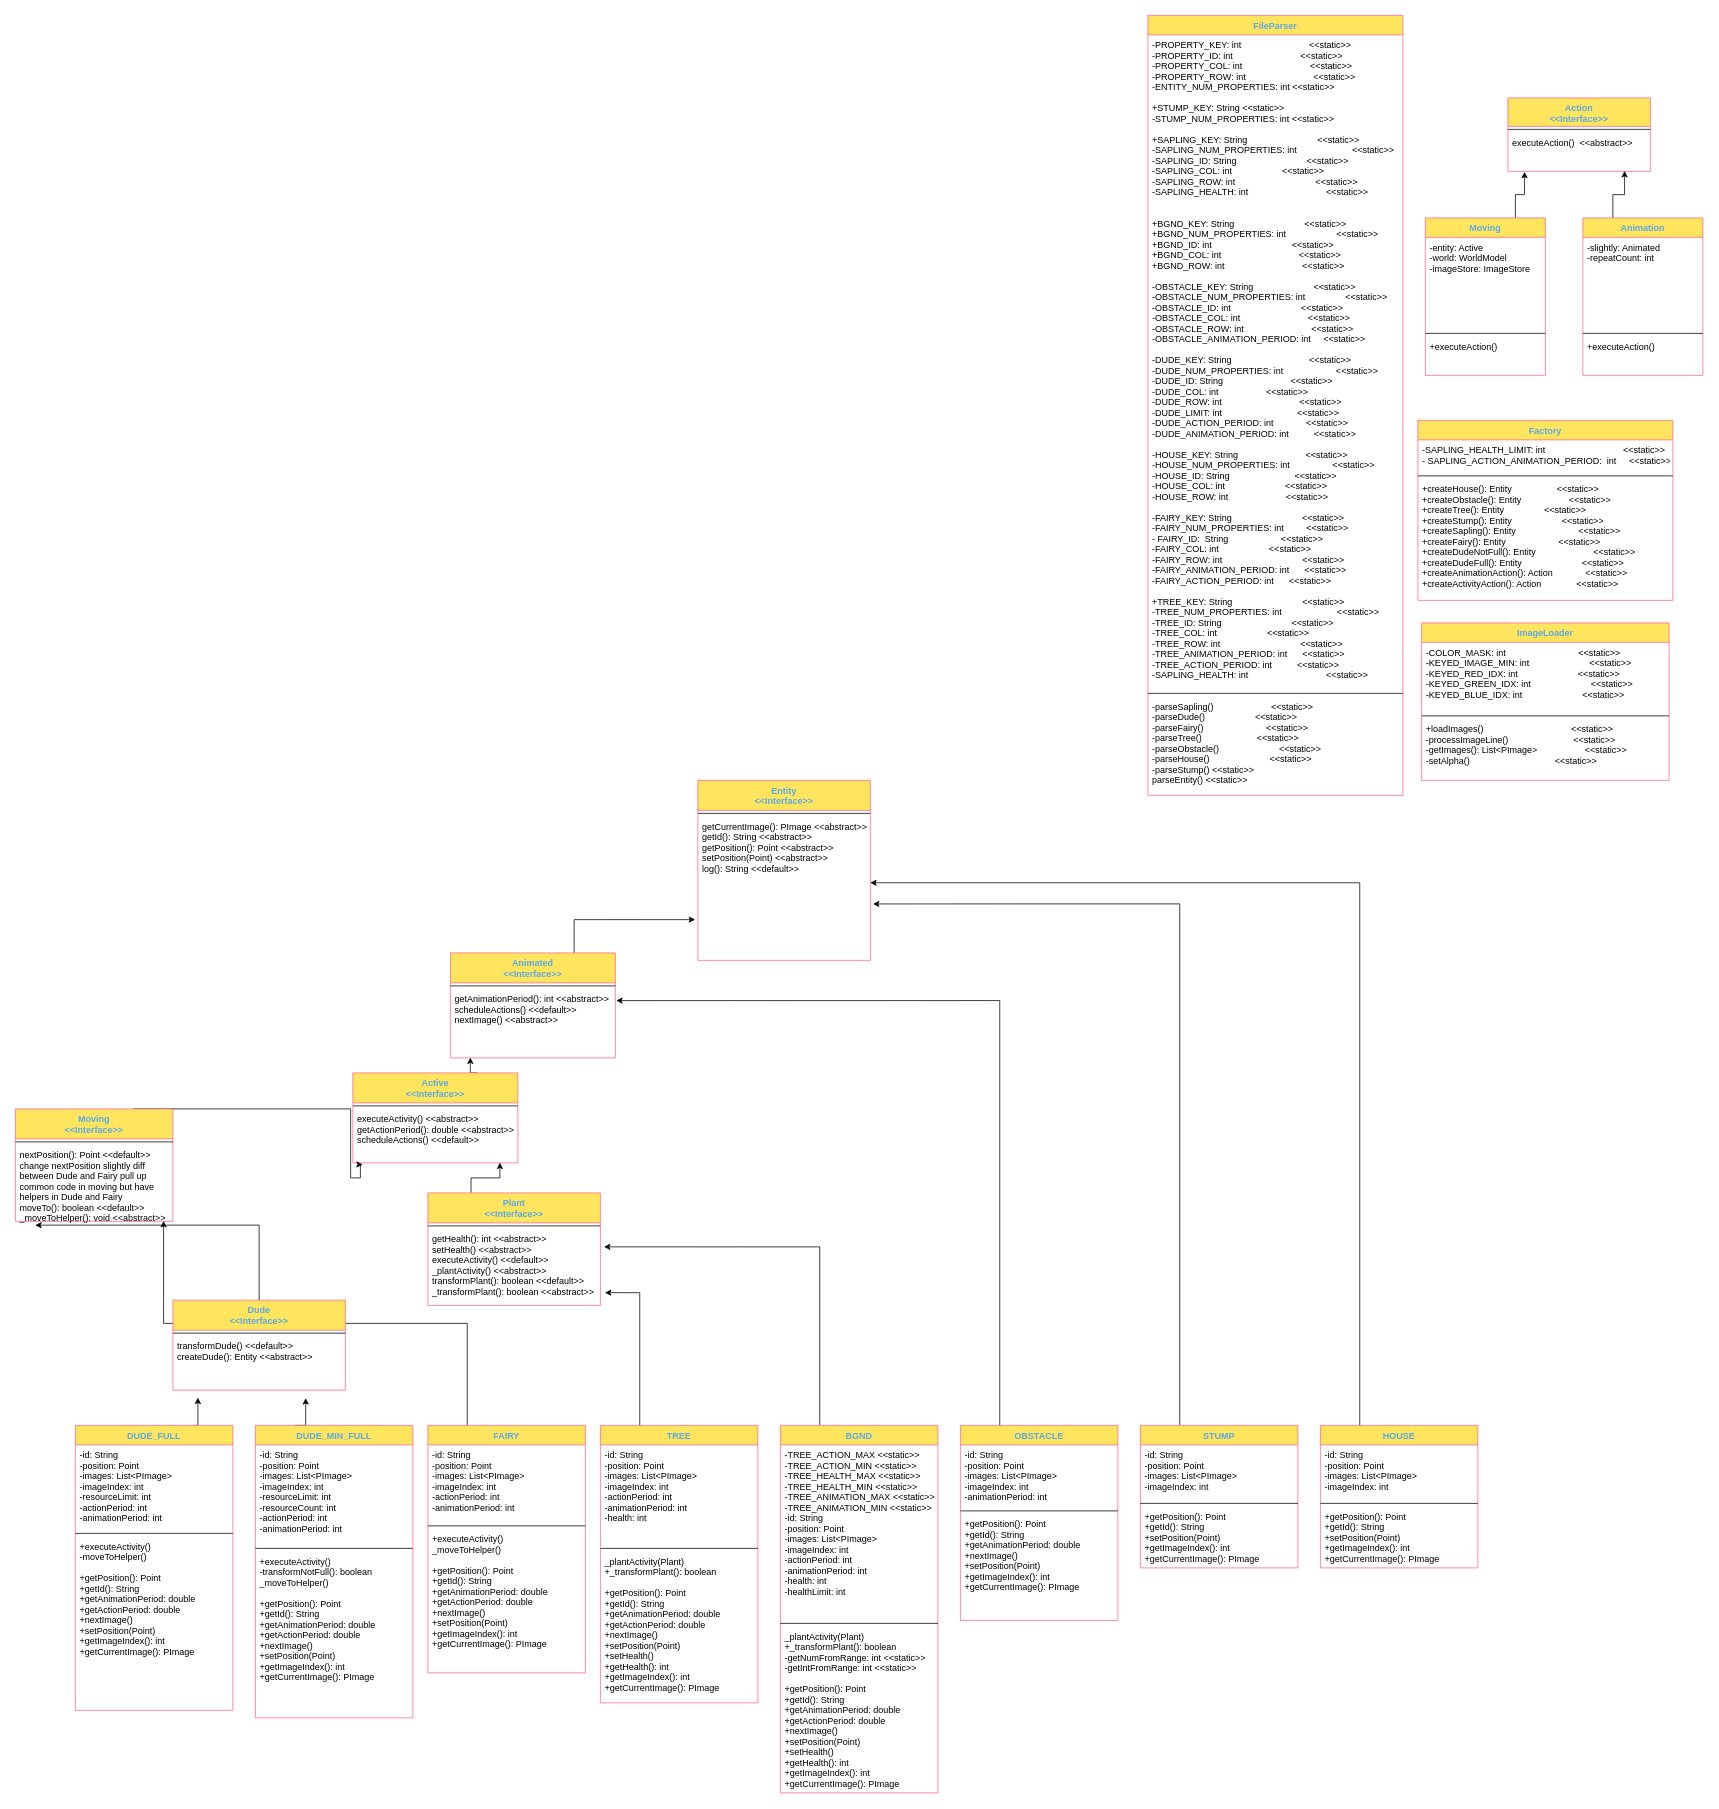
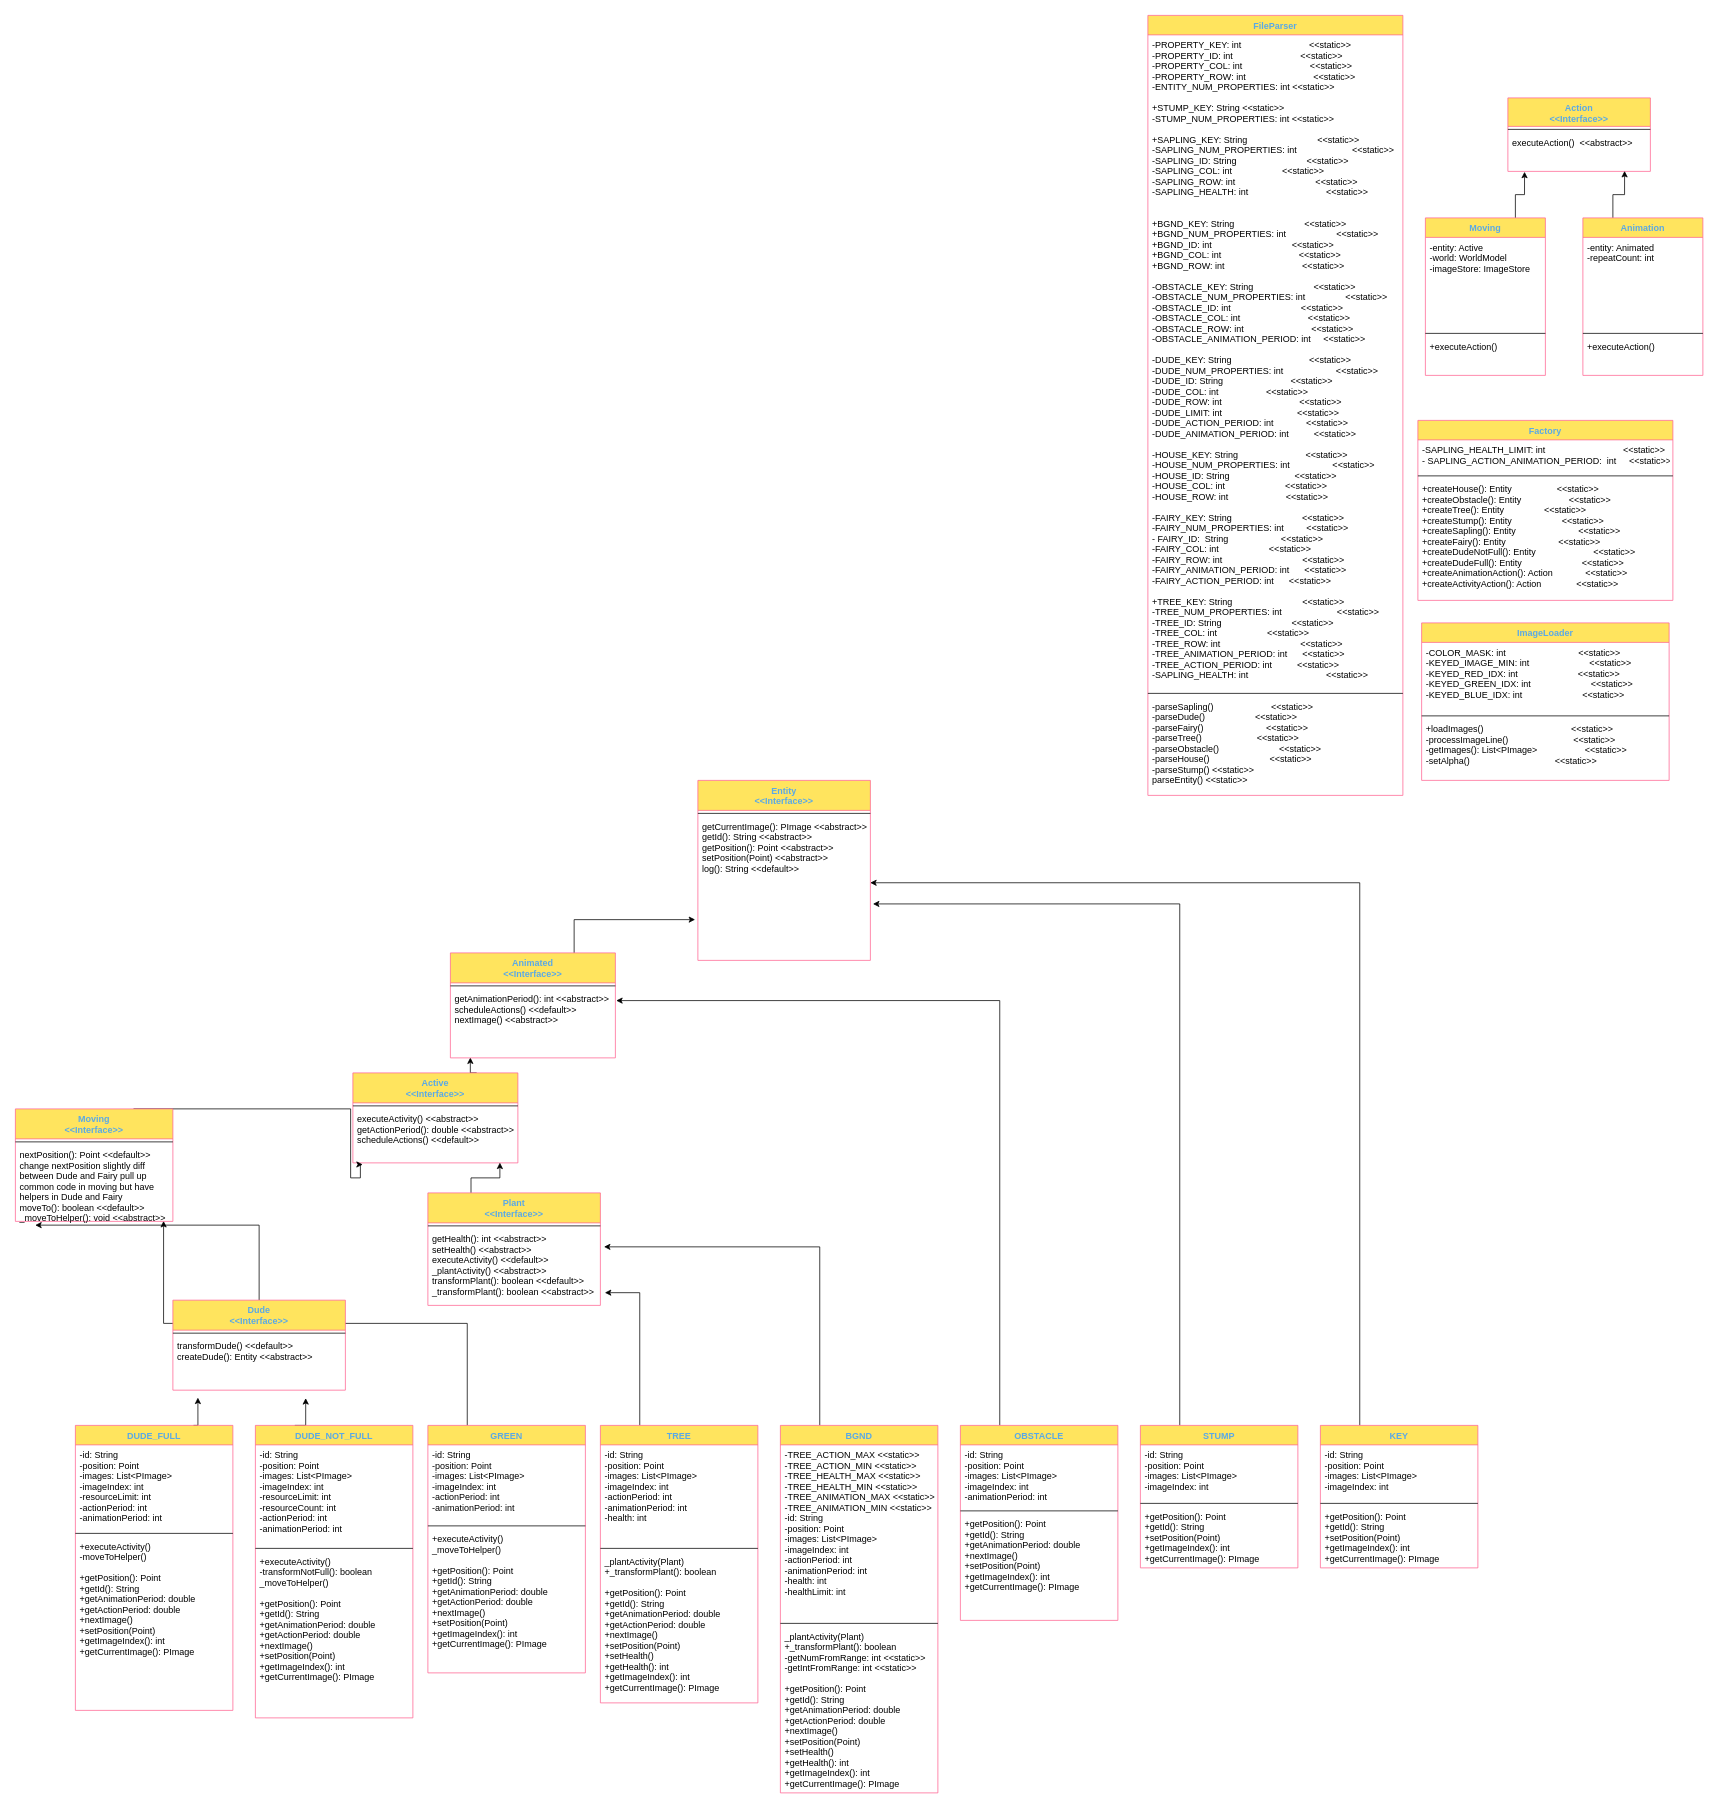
(1628, 248) -> (1625, 248)
(334, 1436) -> (334, 1436)
(506, 1436) -> (506, 1436)
(1399, 1436) -> (1399, 1436)
